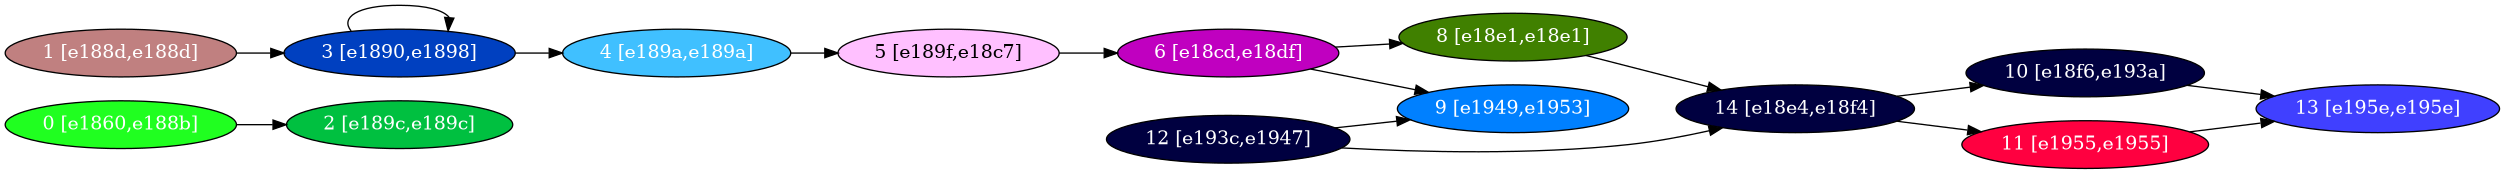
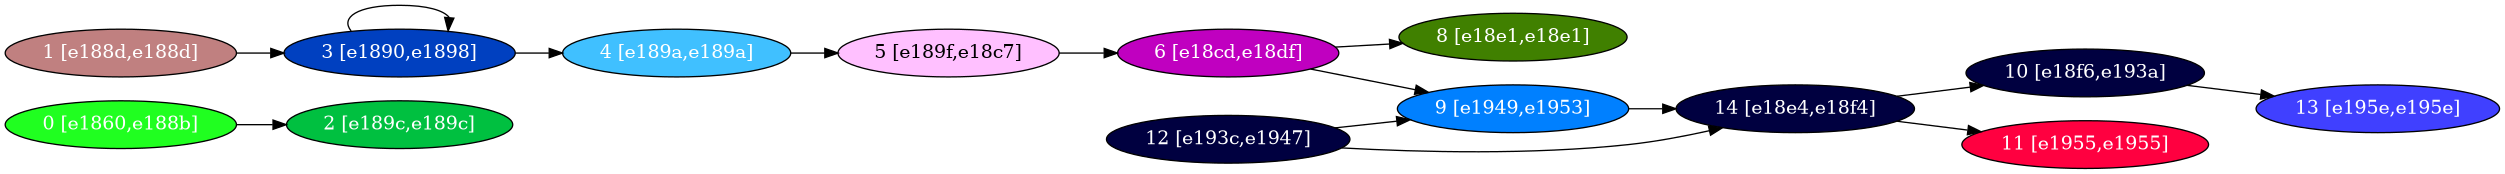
(1647, 71) -> (1646, 109)
(2225, 127) -> none
